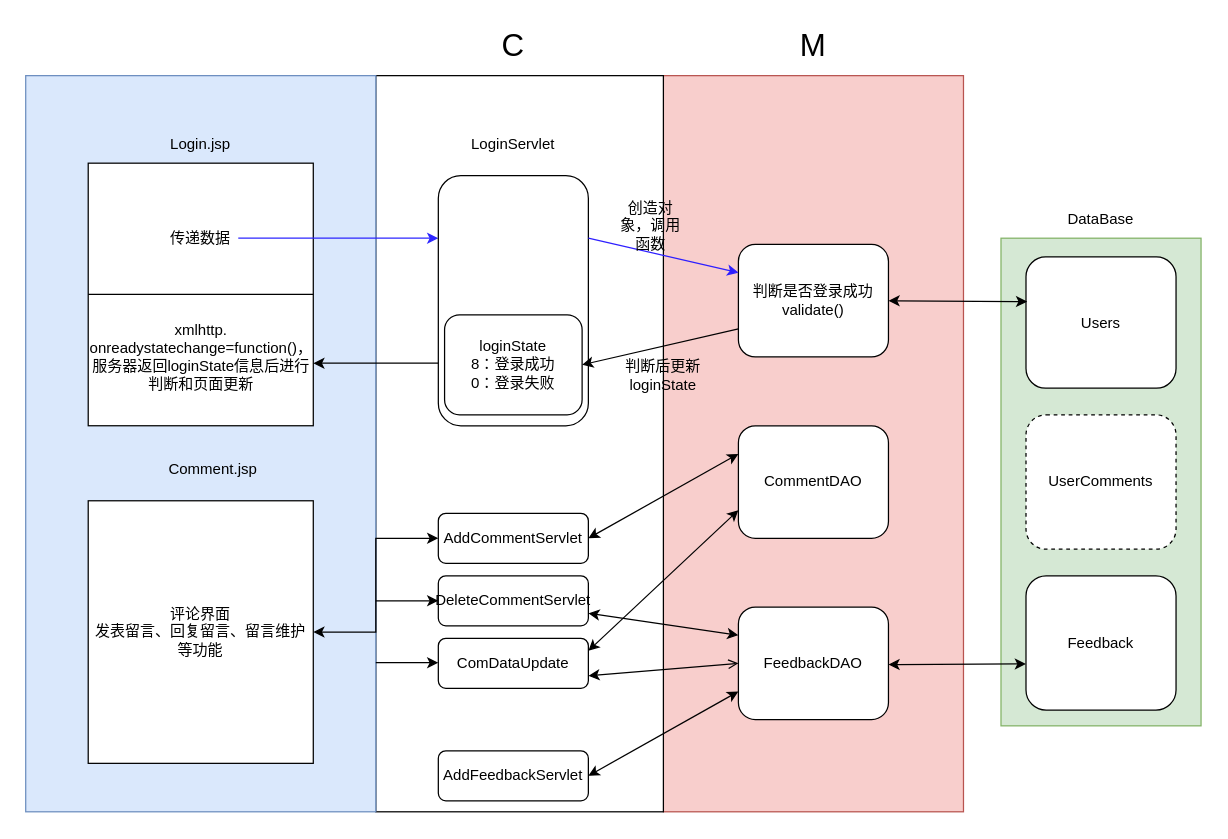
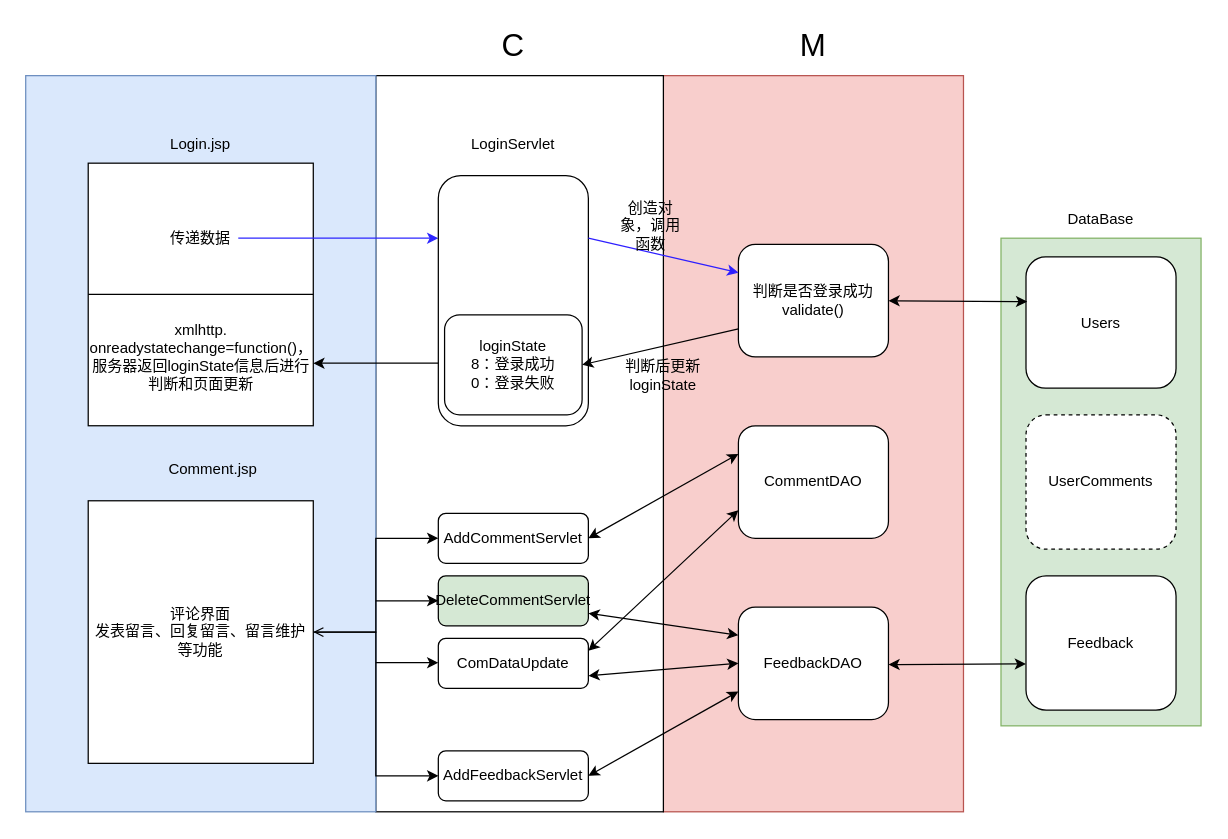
(513, 601) -> (513, 601)
(376, 629) -> (376, 629)
(731, 664) -> (728, 664)
none -> (376, 730)
